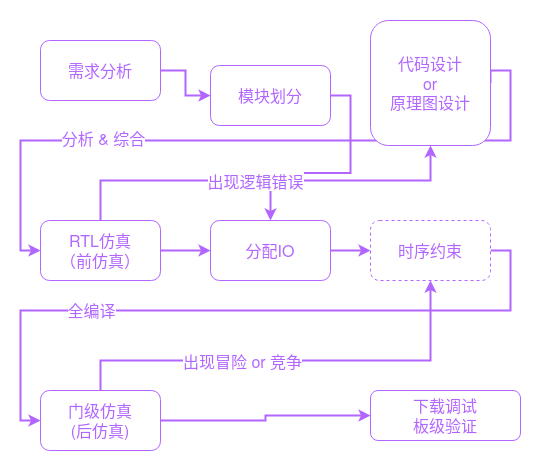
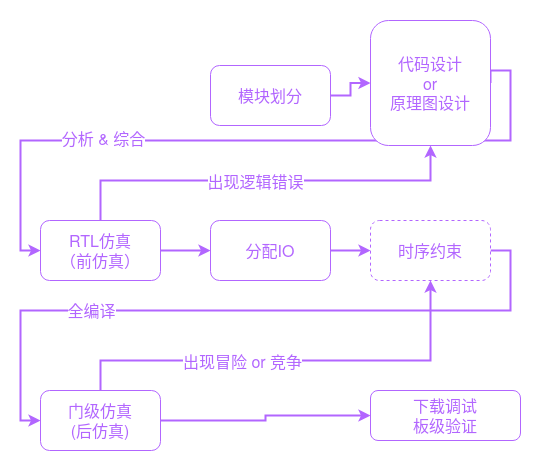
(101, 71) -> none
(186, 79) -> none
(351, 157) -> (351, 85)
